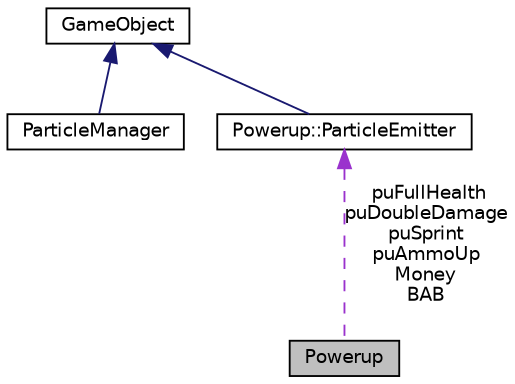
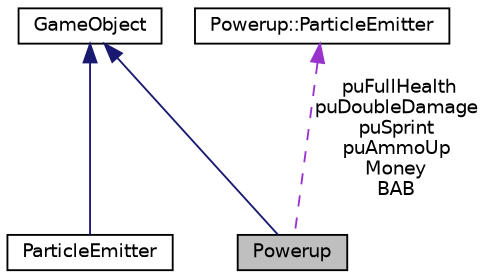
(240, 83) -> (198, 146)
(96, 132) -> (90, 253)
